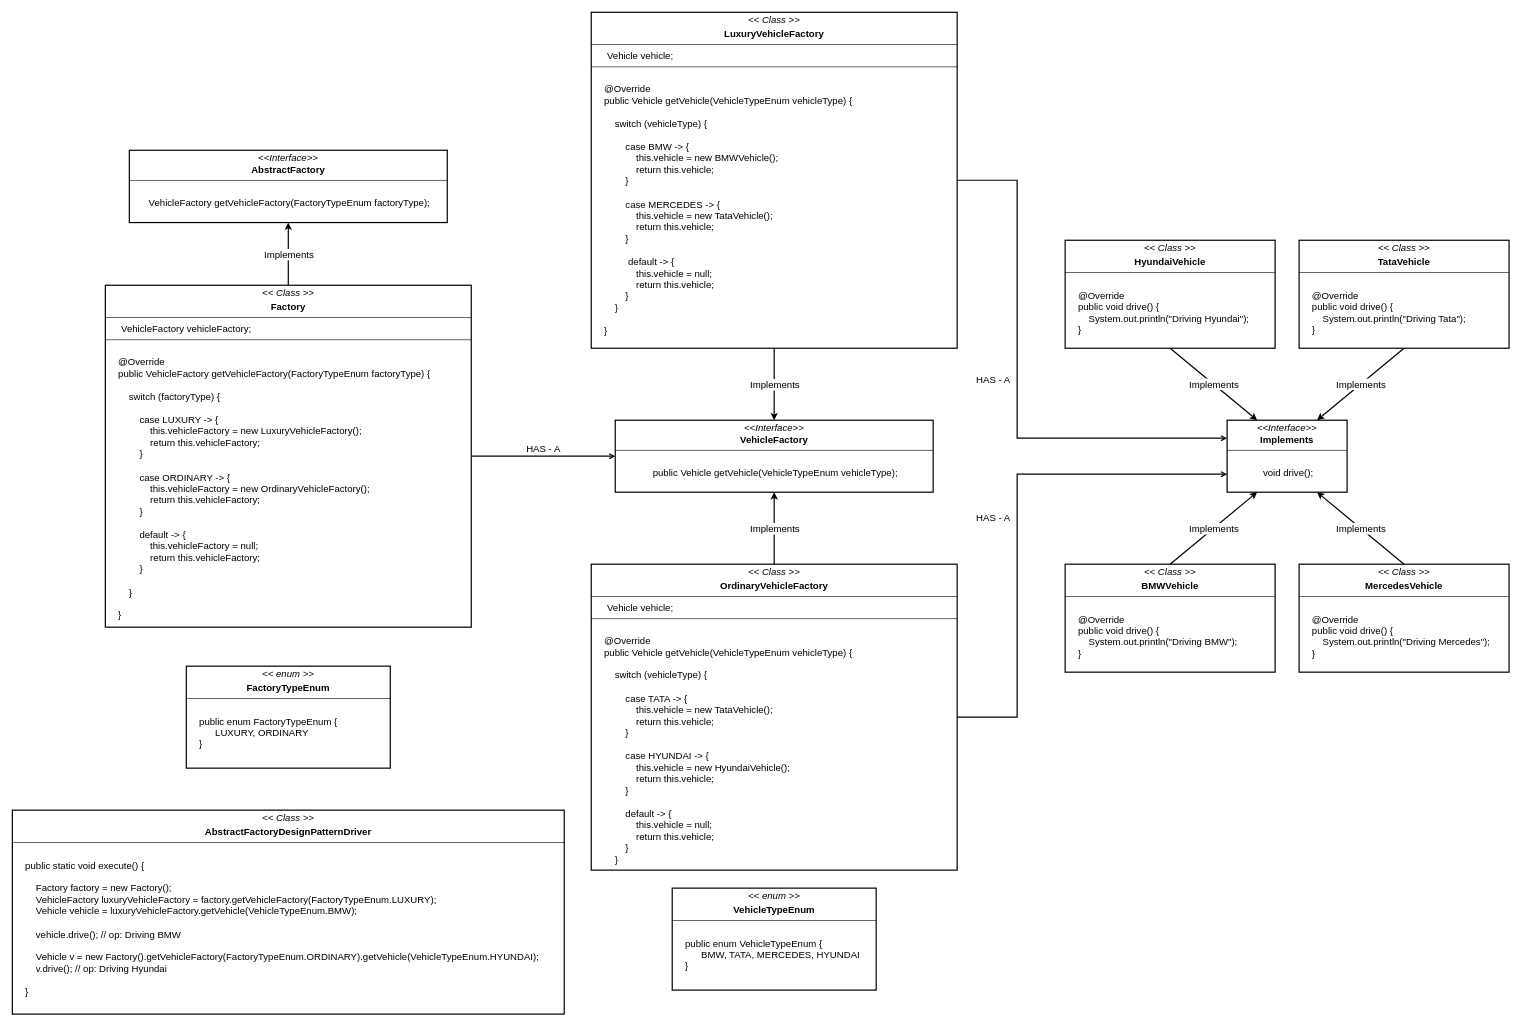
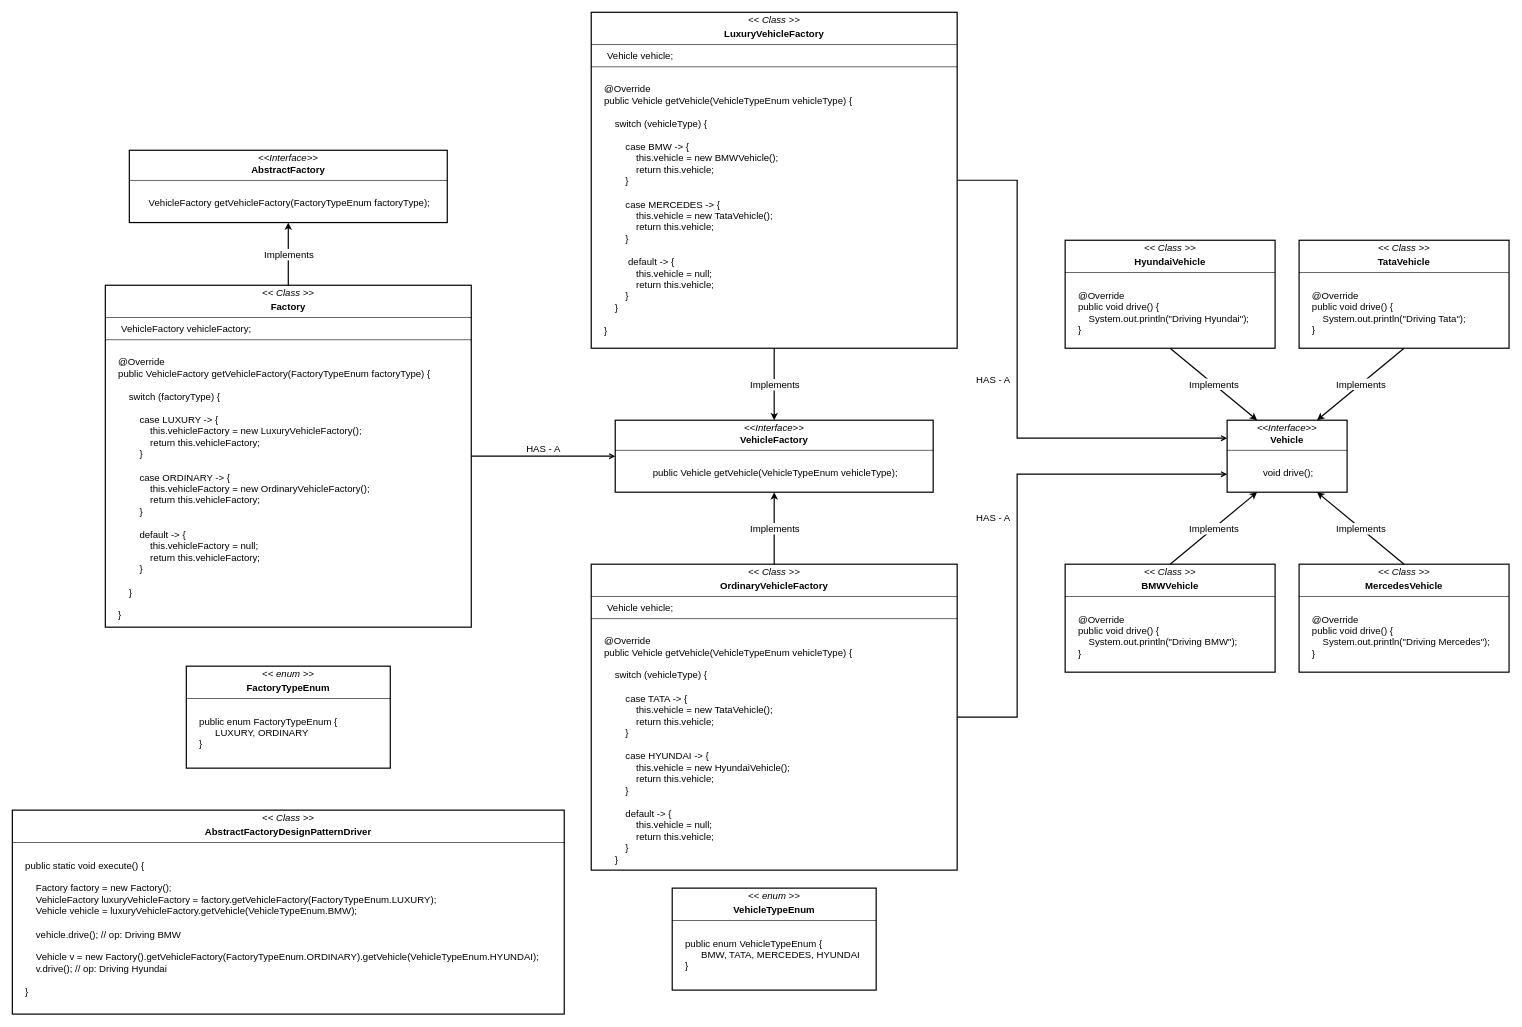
(1254, 433) -> (1254, 433)
